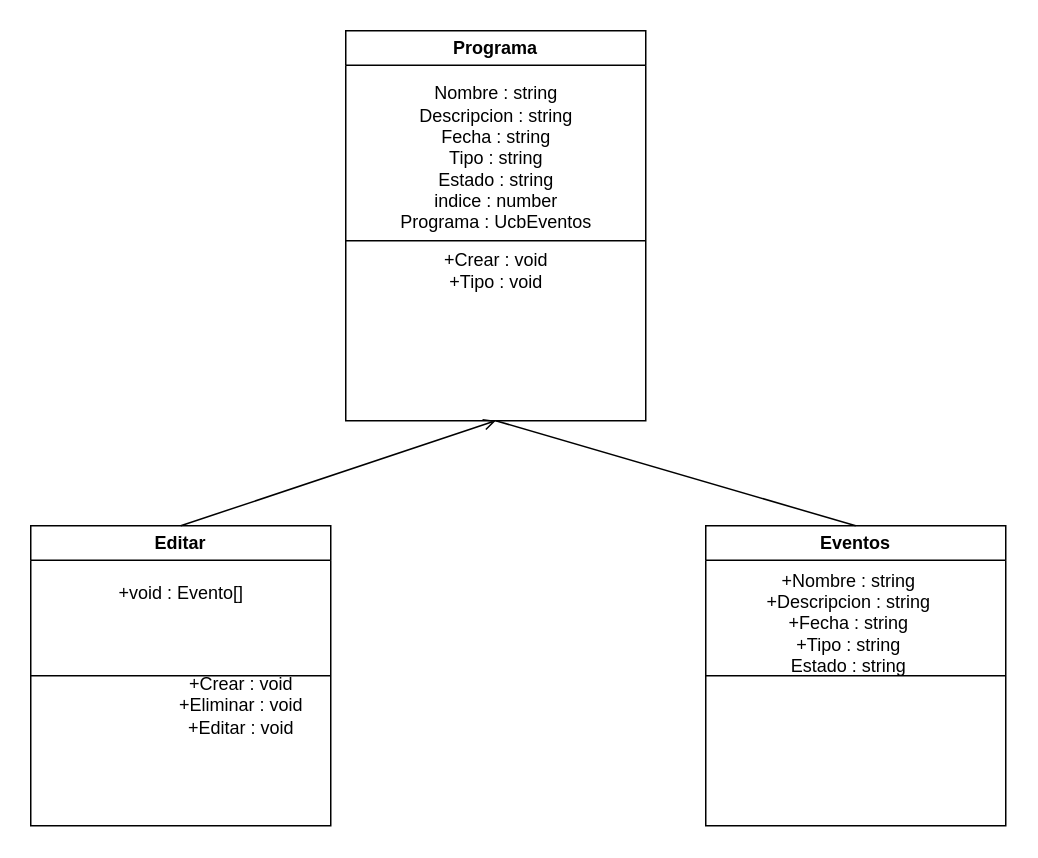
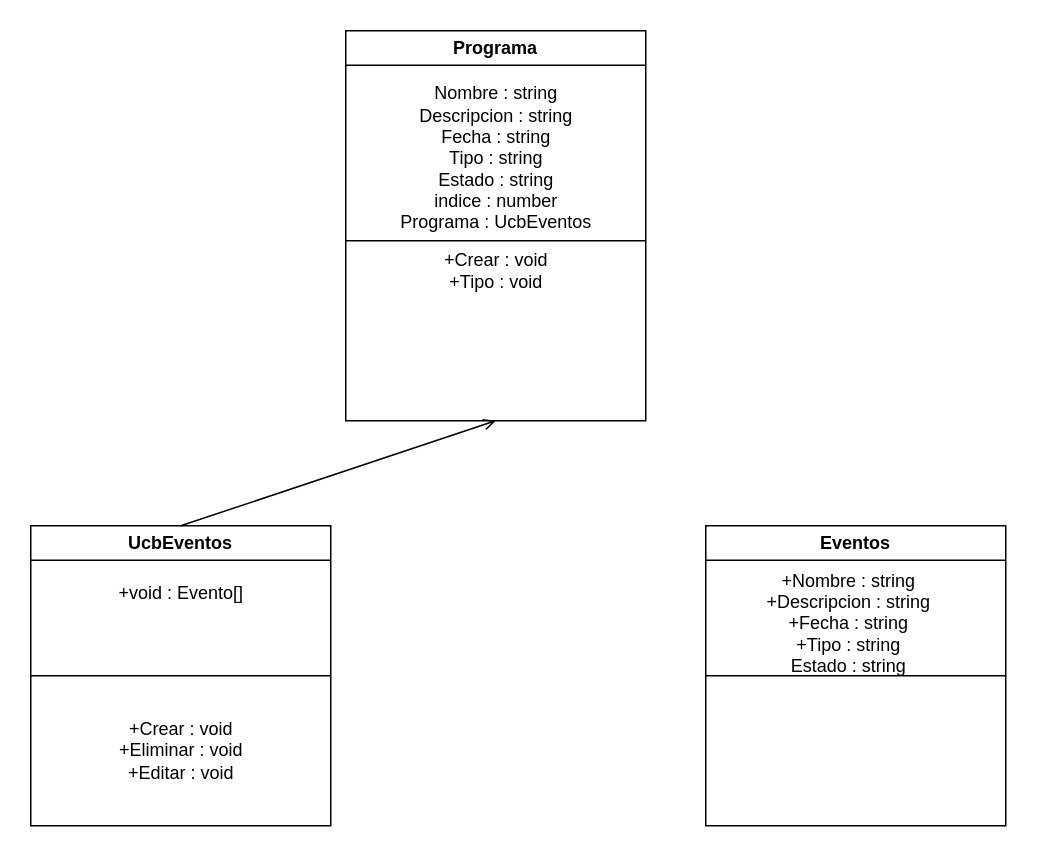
(679, 474) -> none
(181, 544) -> (181, 544)
(241, 706) -> (181, 751)
